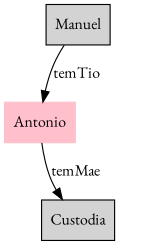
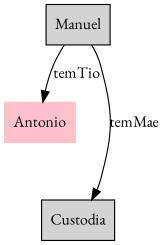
(47, 167) -> (110, 117)
